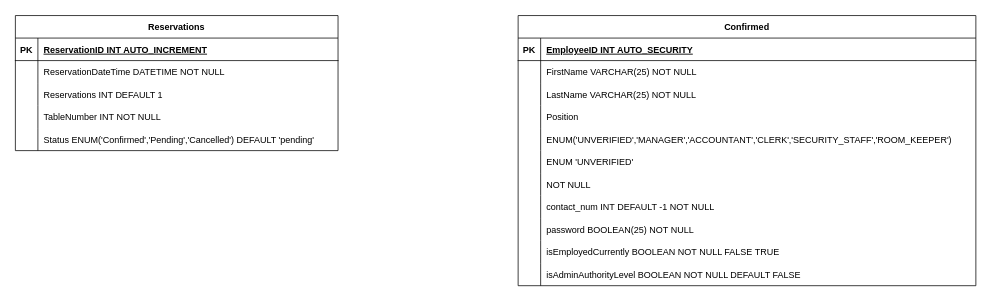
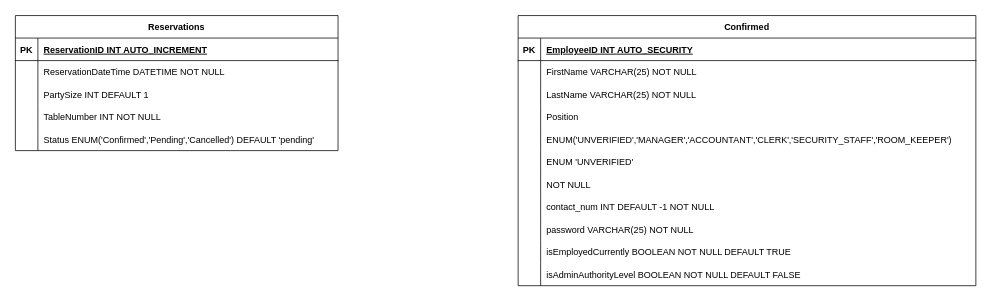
(104, 95) -> (97, 95)
(616, 230) -> (616, 230)
(655, 252) -> (660, 252)
